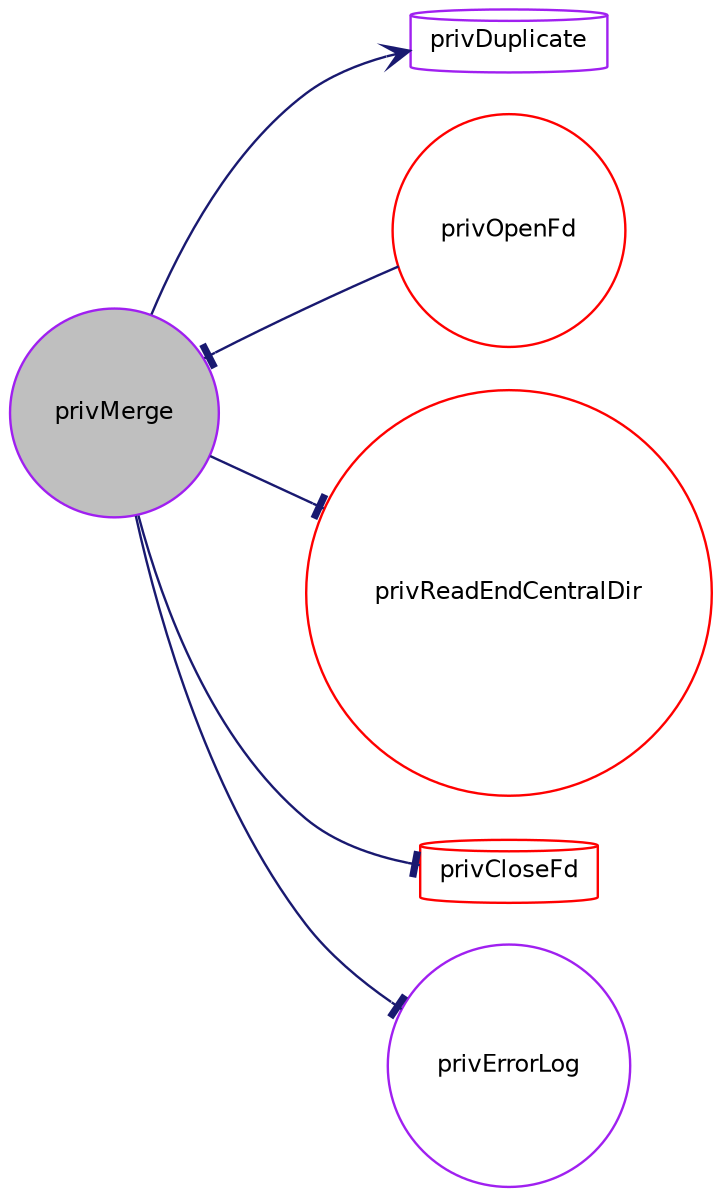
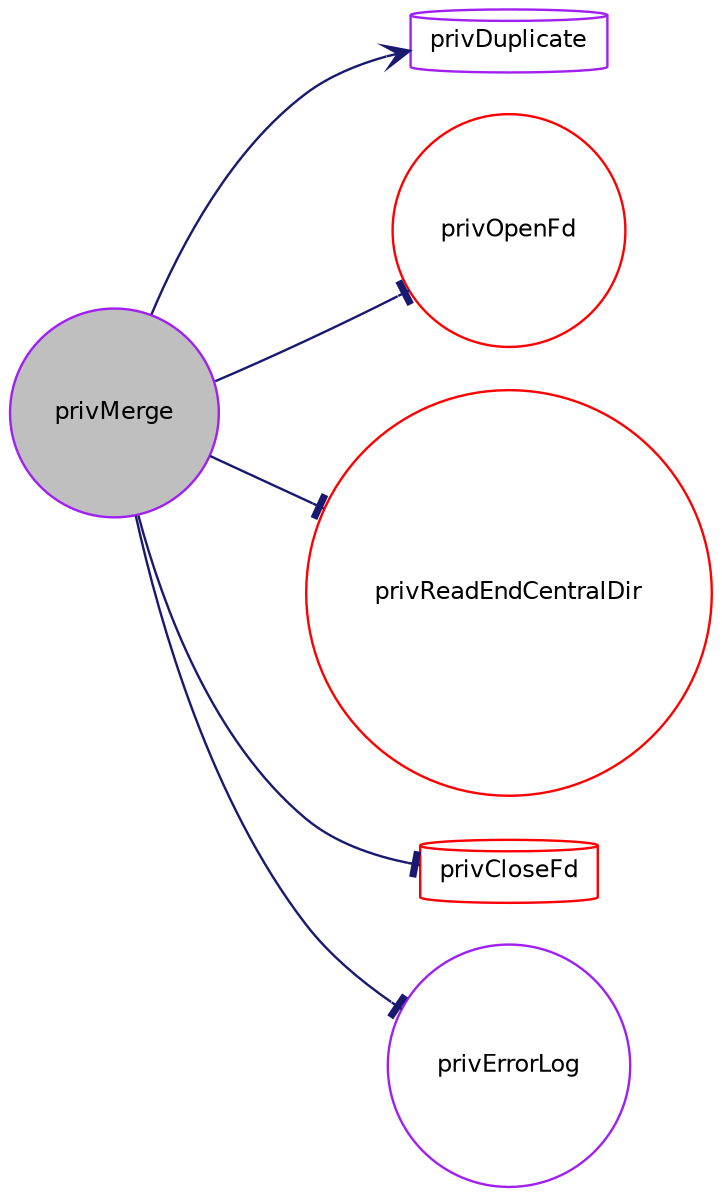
(306, 308) -> (307, 340)
